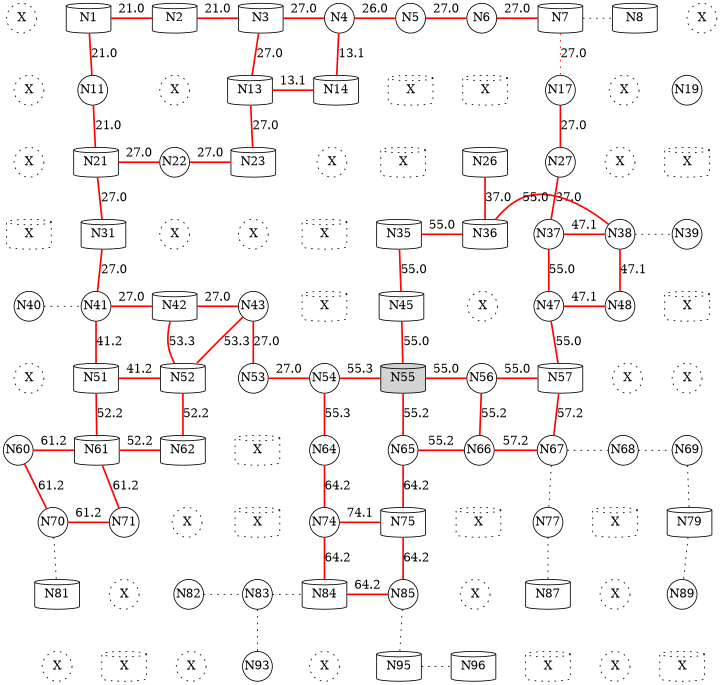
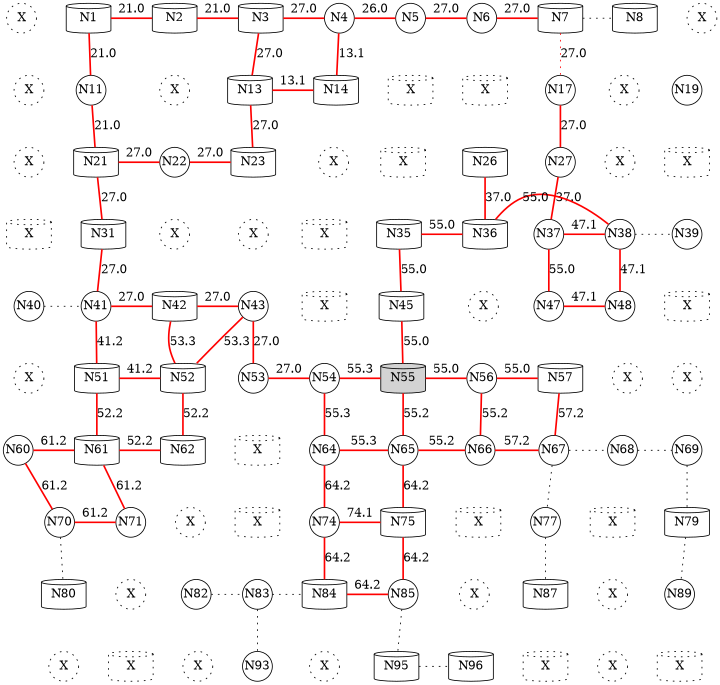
(555, 342) -> none
none -> (364, 450)
(57, 594) -> (64, 594)
